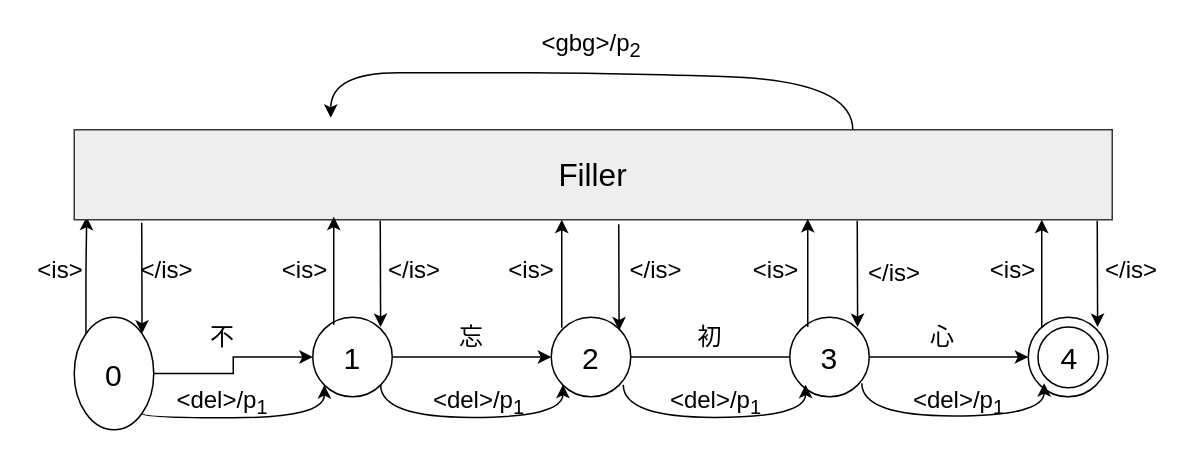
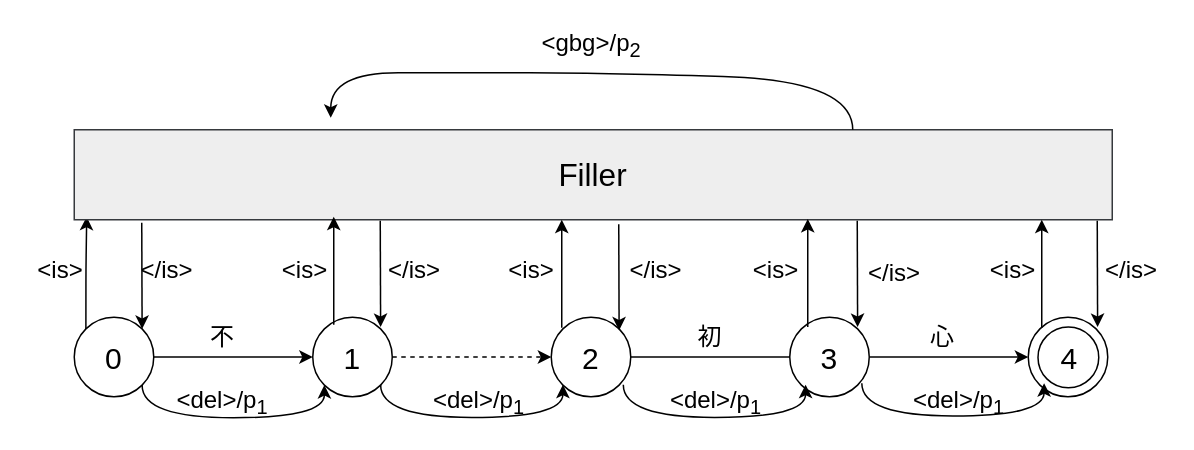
(472, 337) -> none
(465, 357) -> (465, 357)
(114, 374) -> (114, 357)
